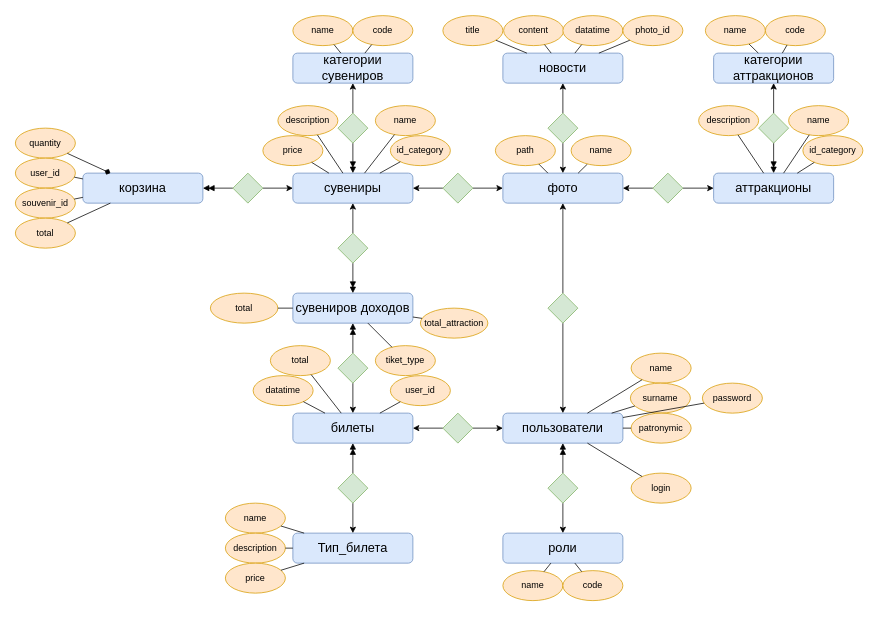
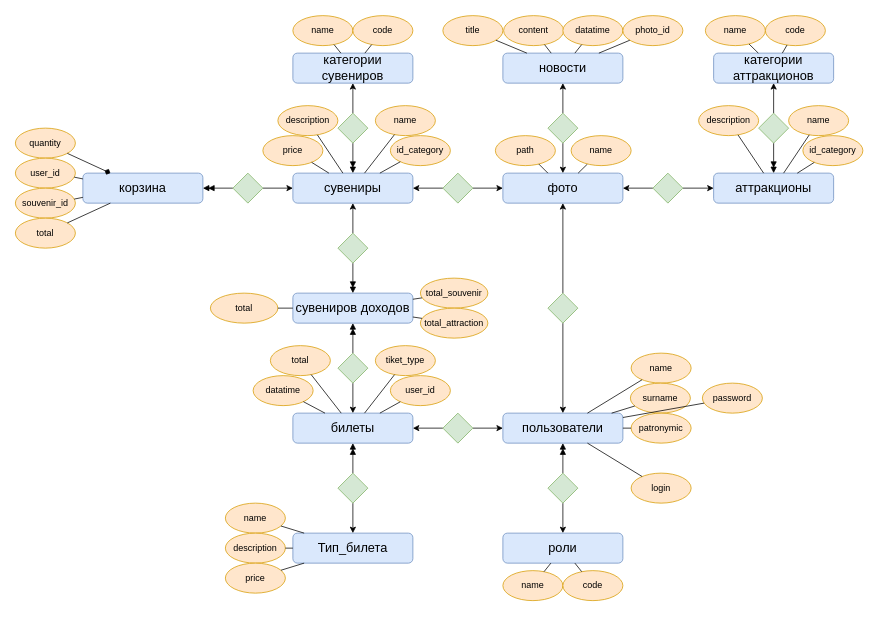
none -> (454, 293)
none -> (417, 298)
(380, 335) -> (380, 394)
